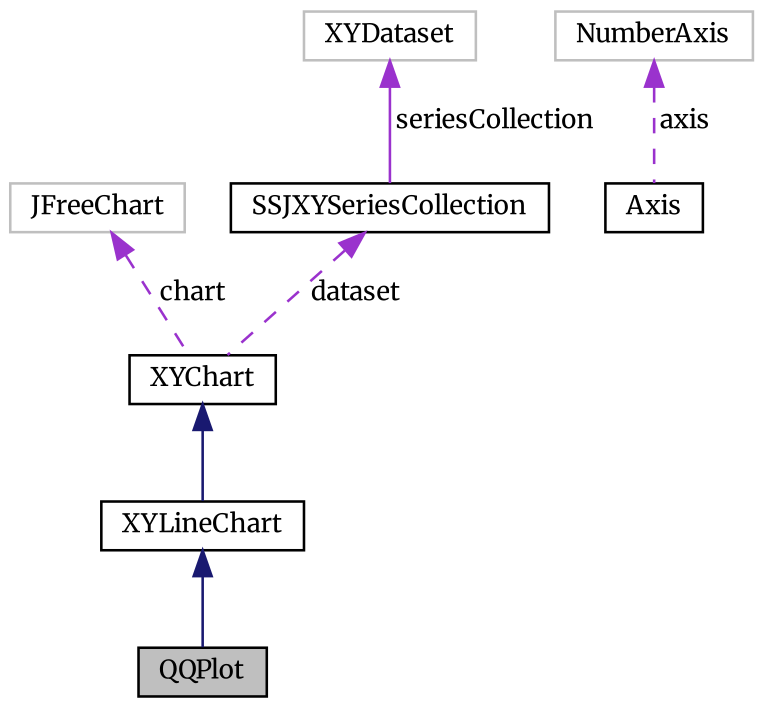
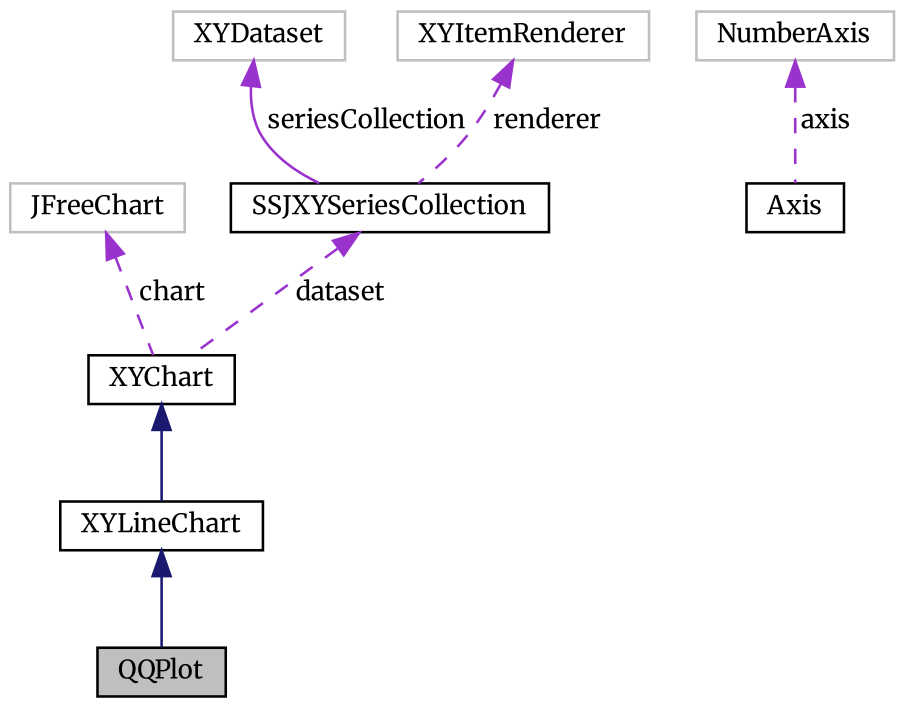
none -> (523, 36)
